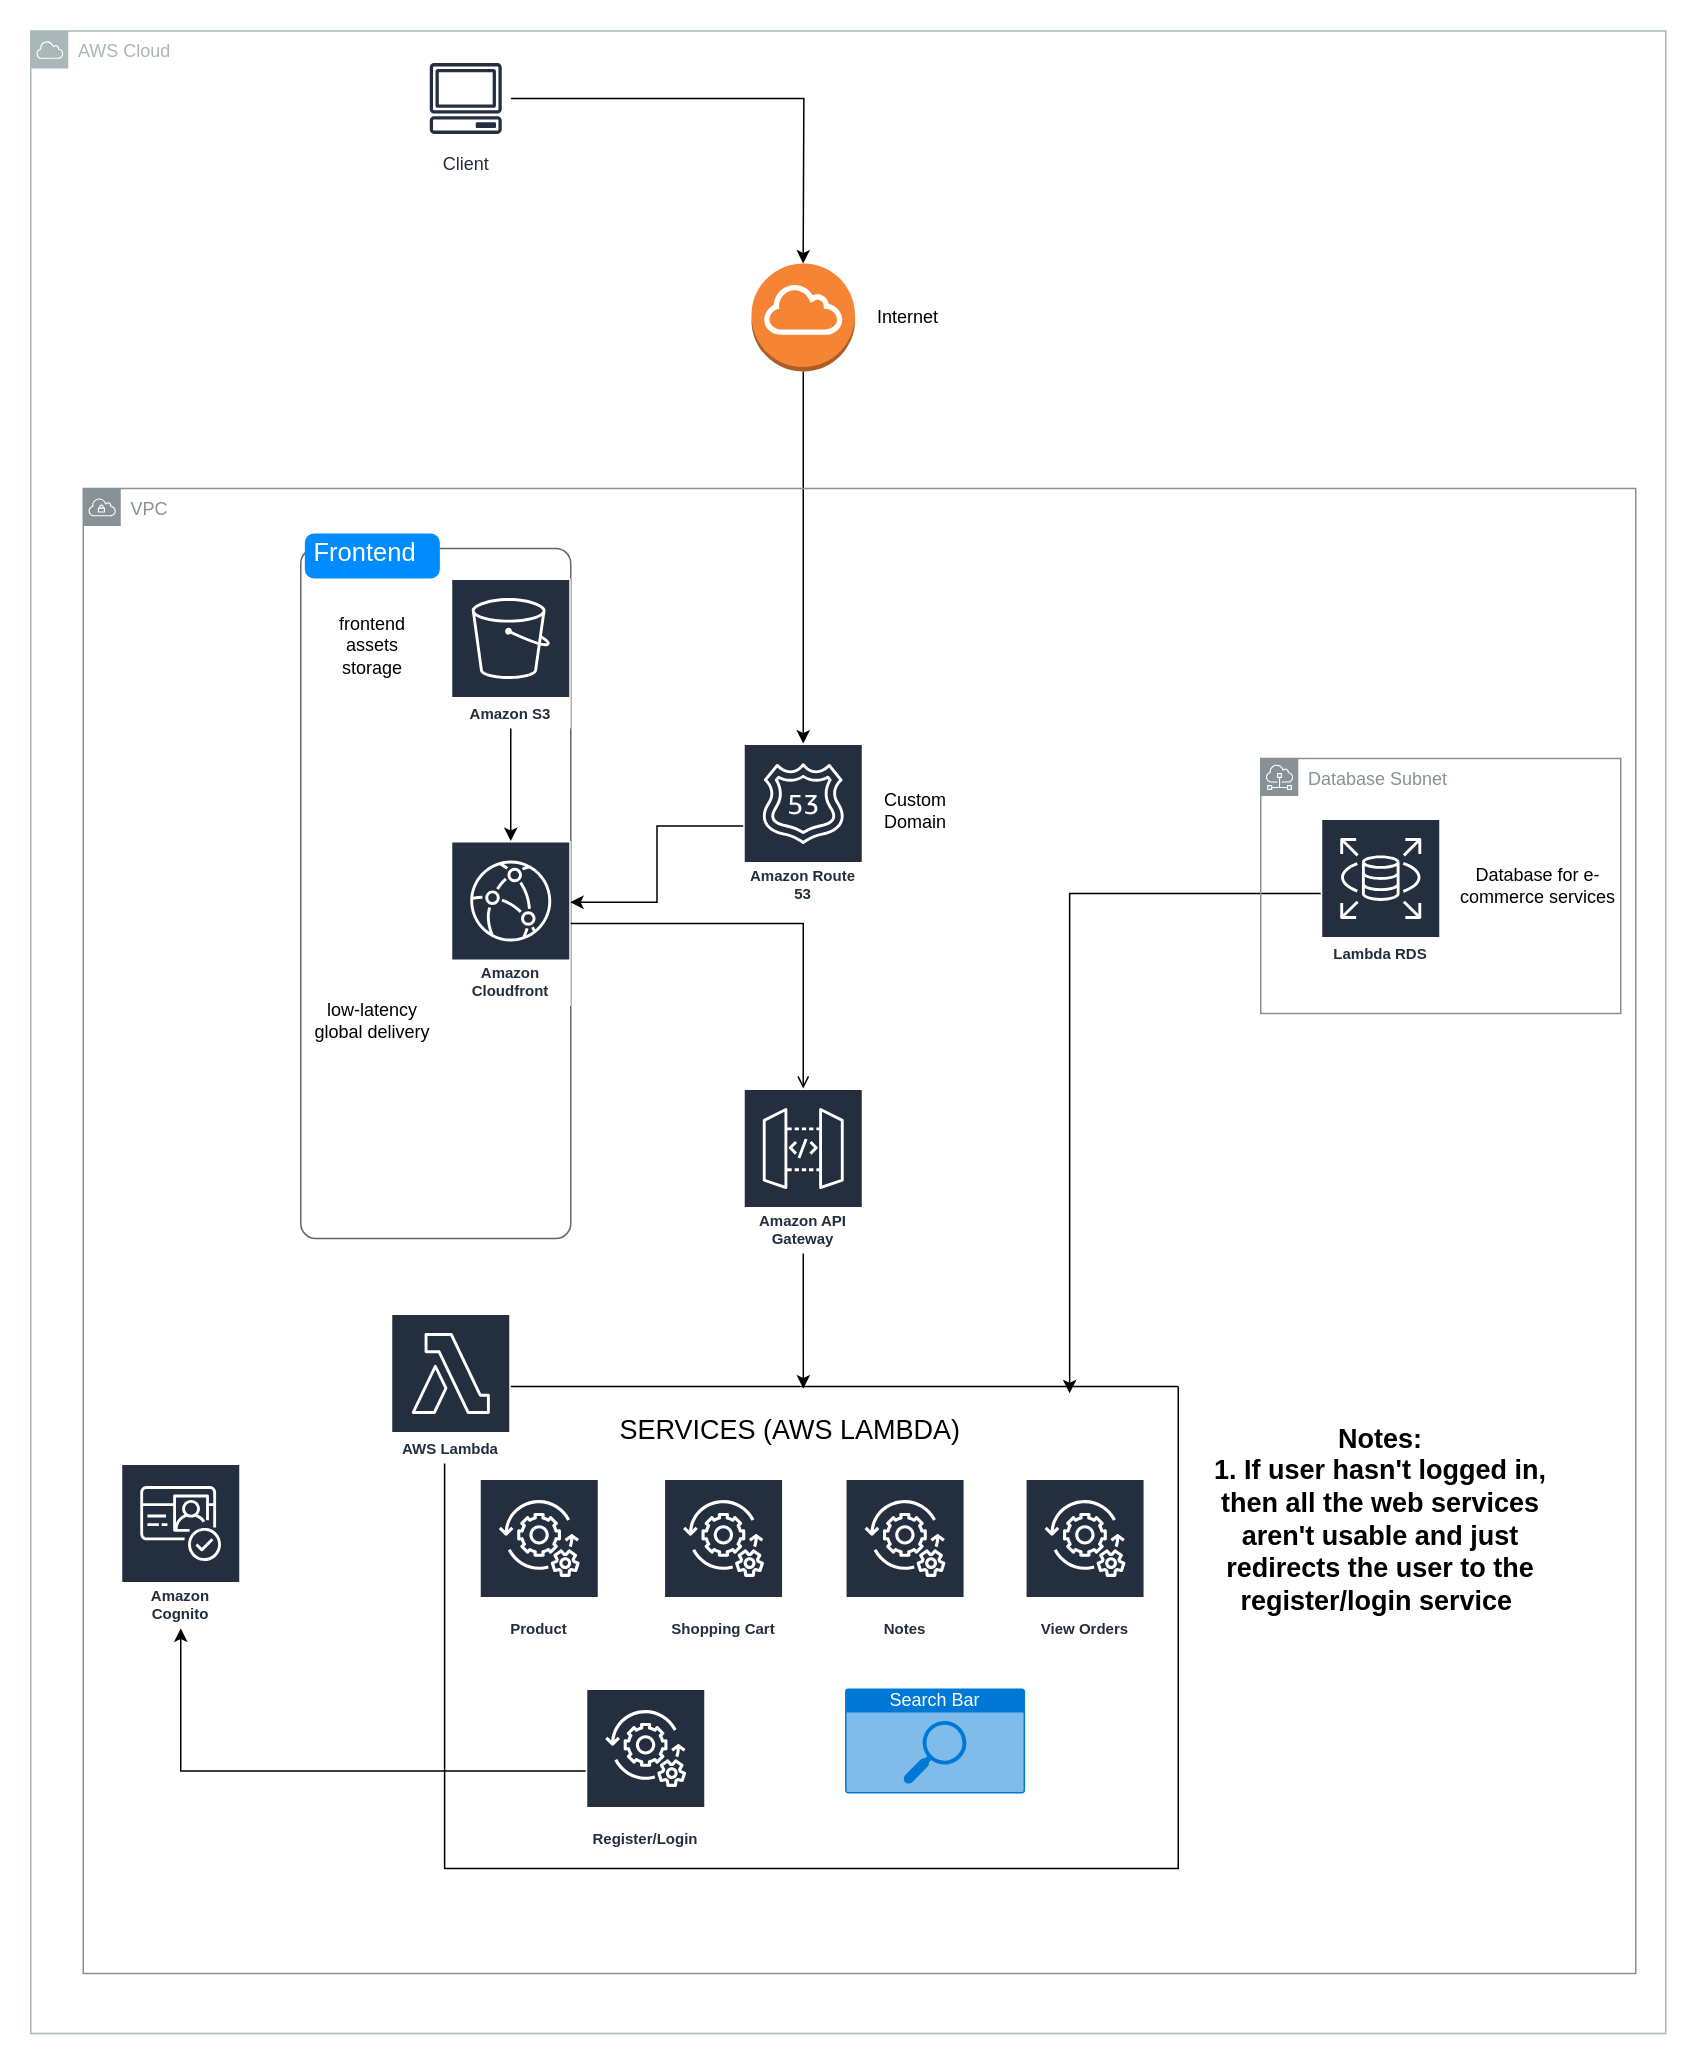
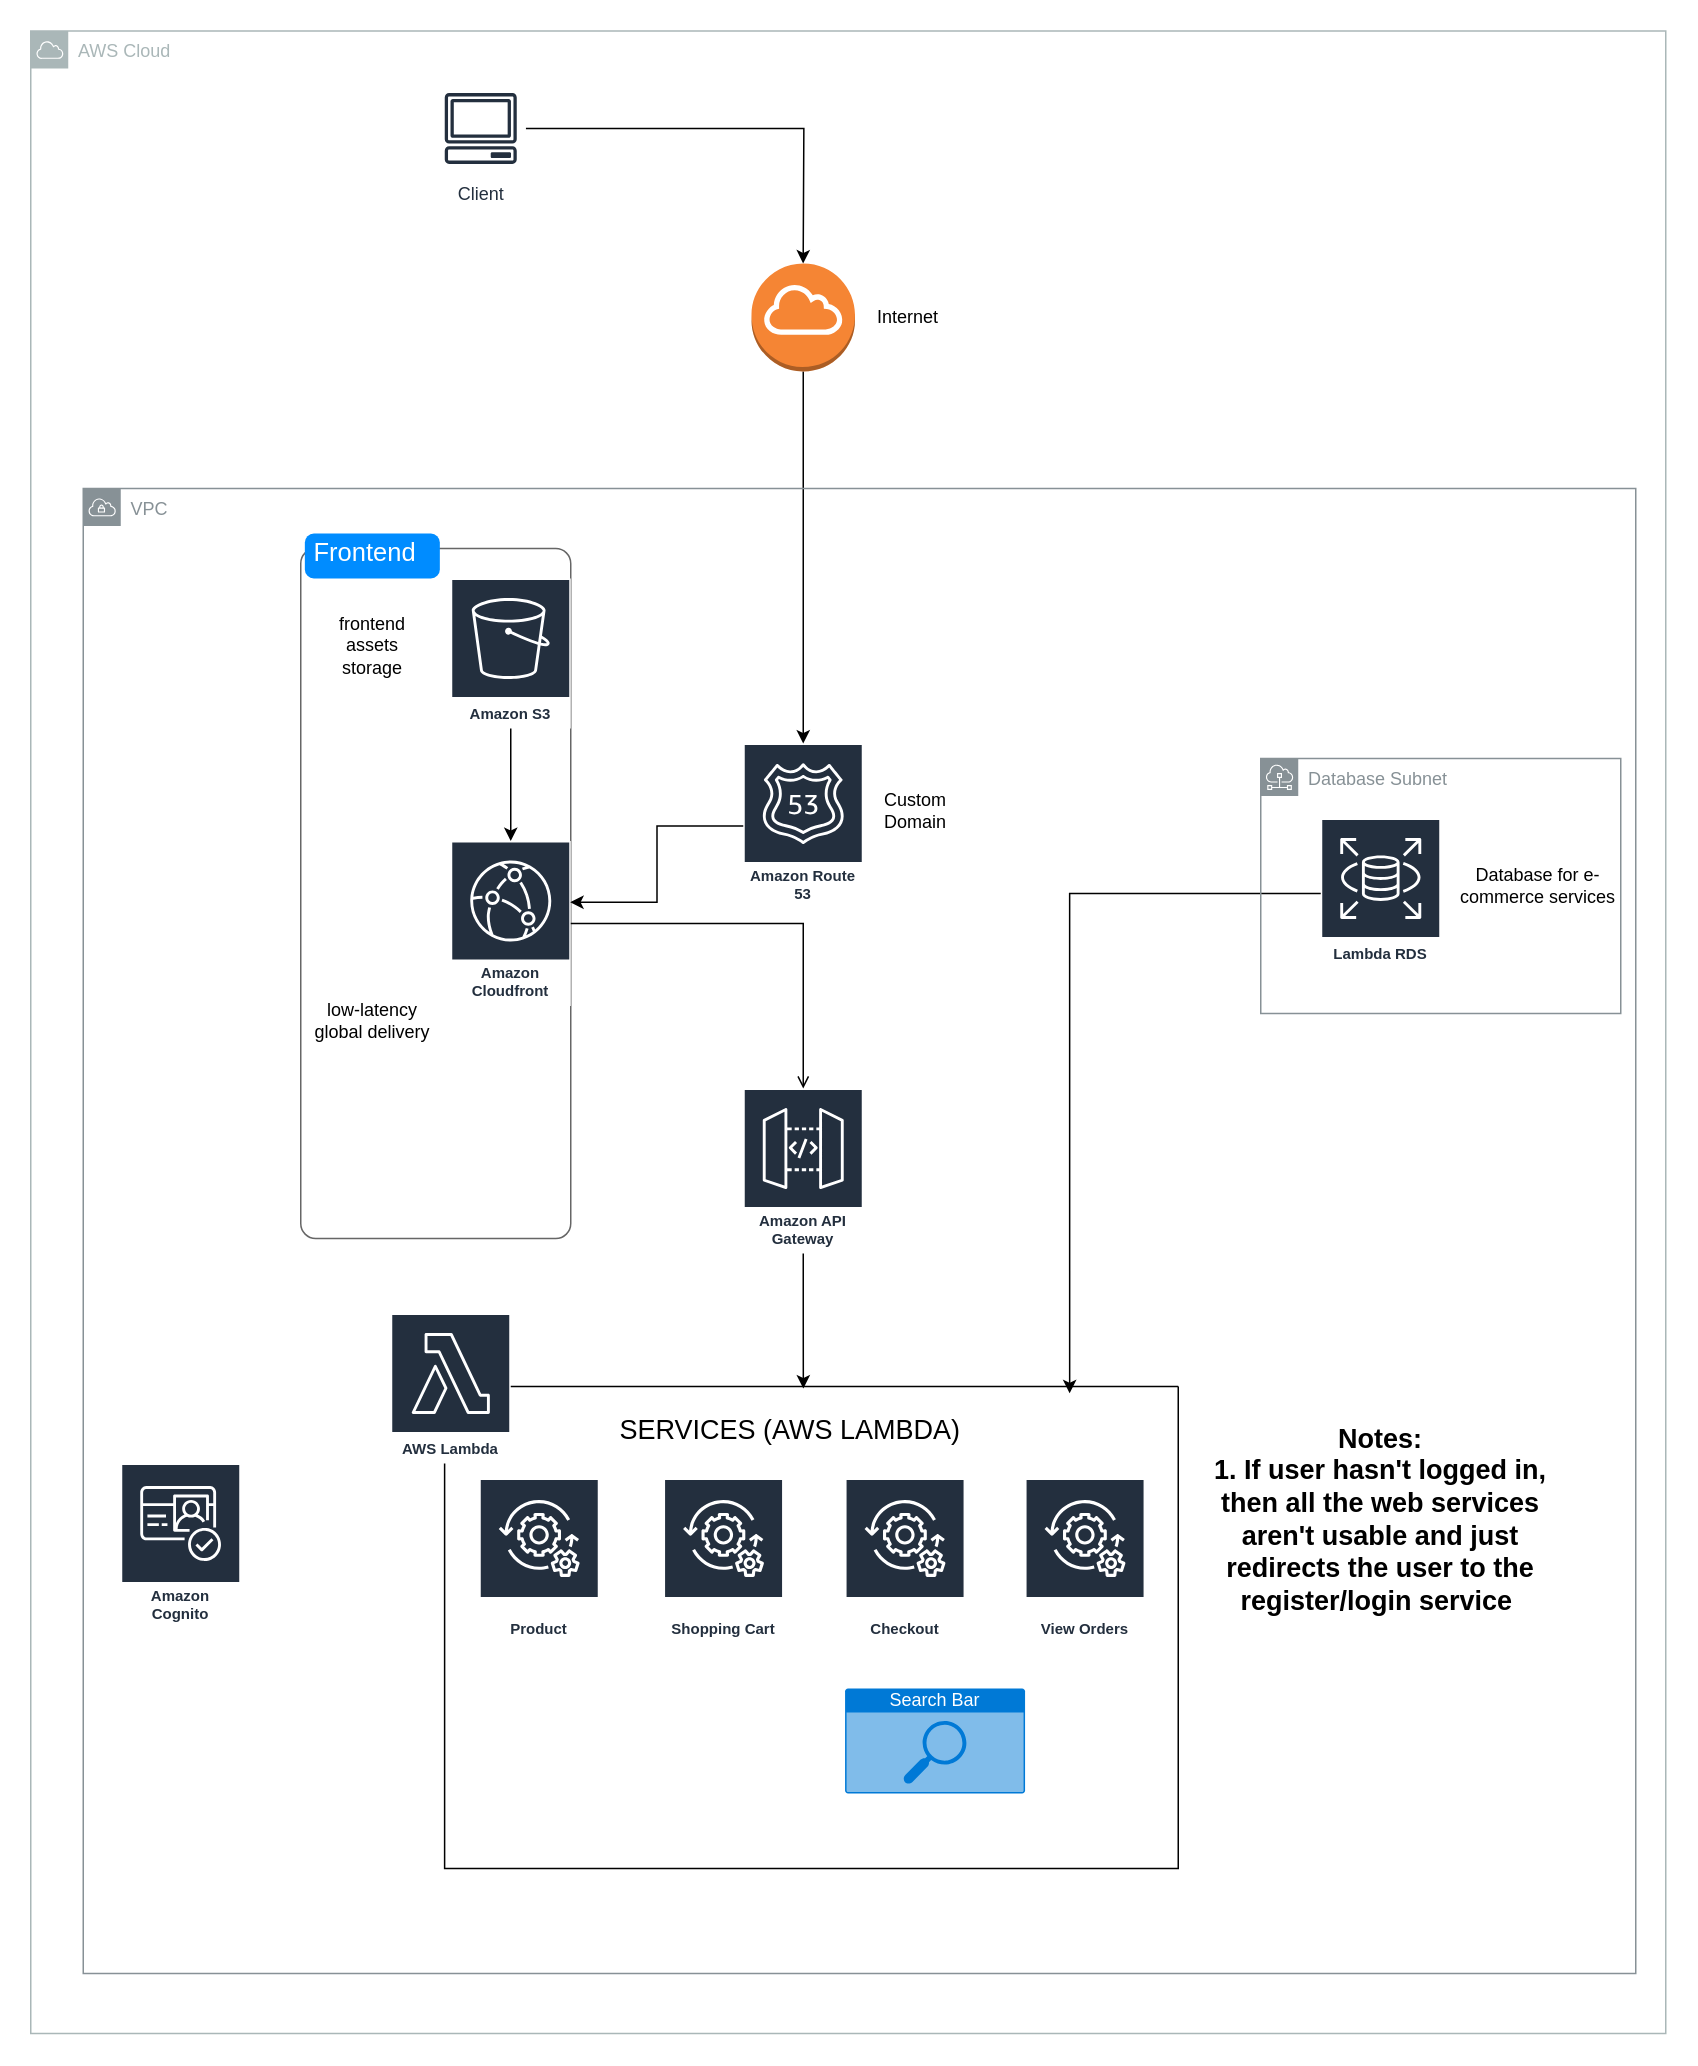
(466, 98) -> (481, 128)
(905, 1628) -> (905, 1628)
(318, 1771) -> none
(646, 1771) -> none
